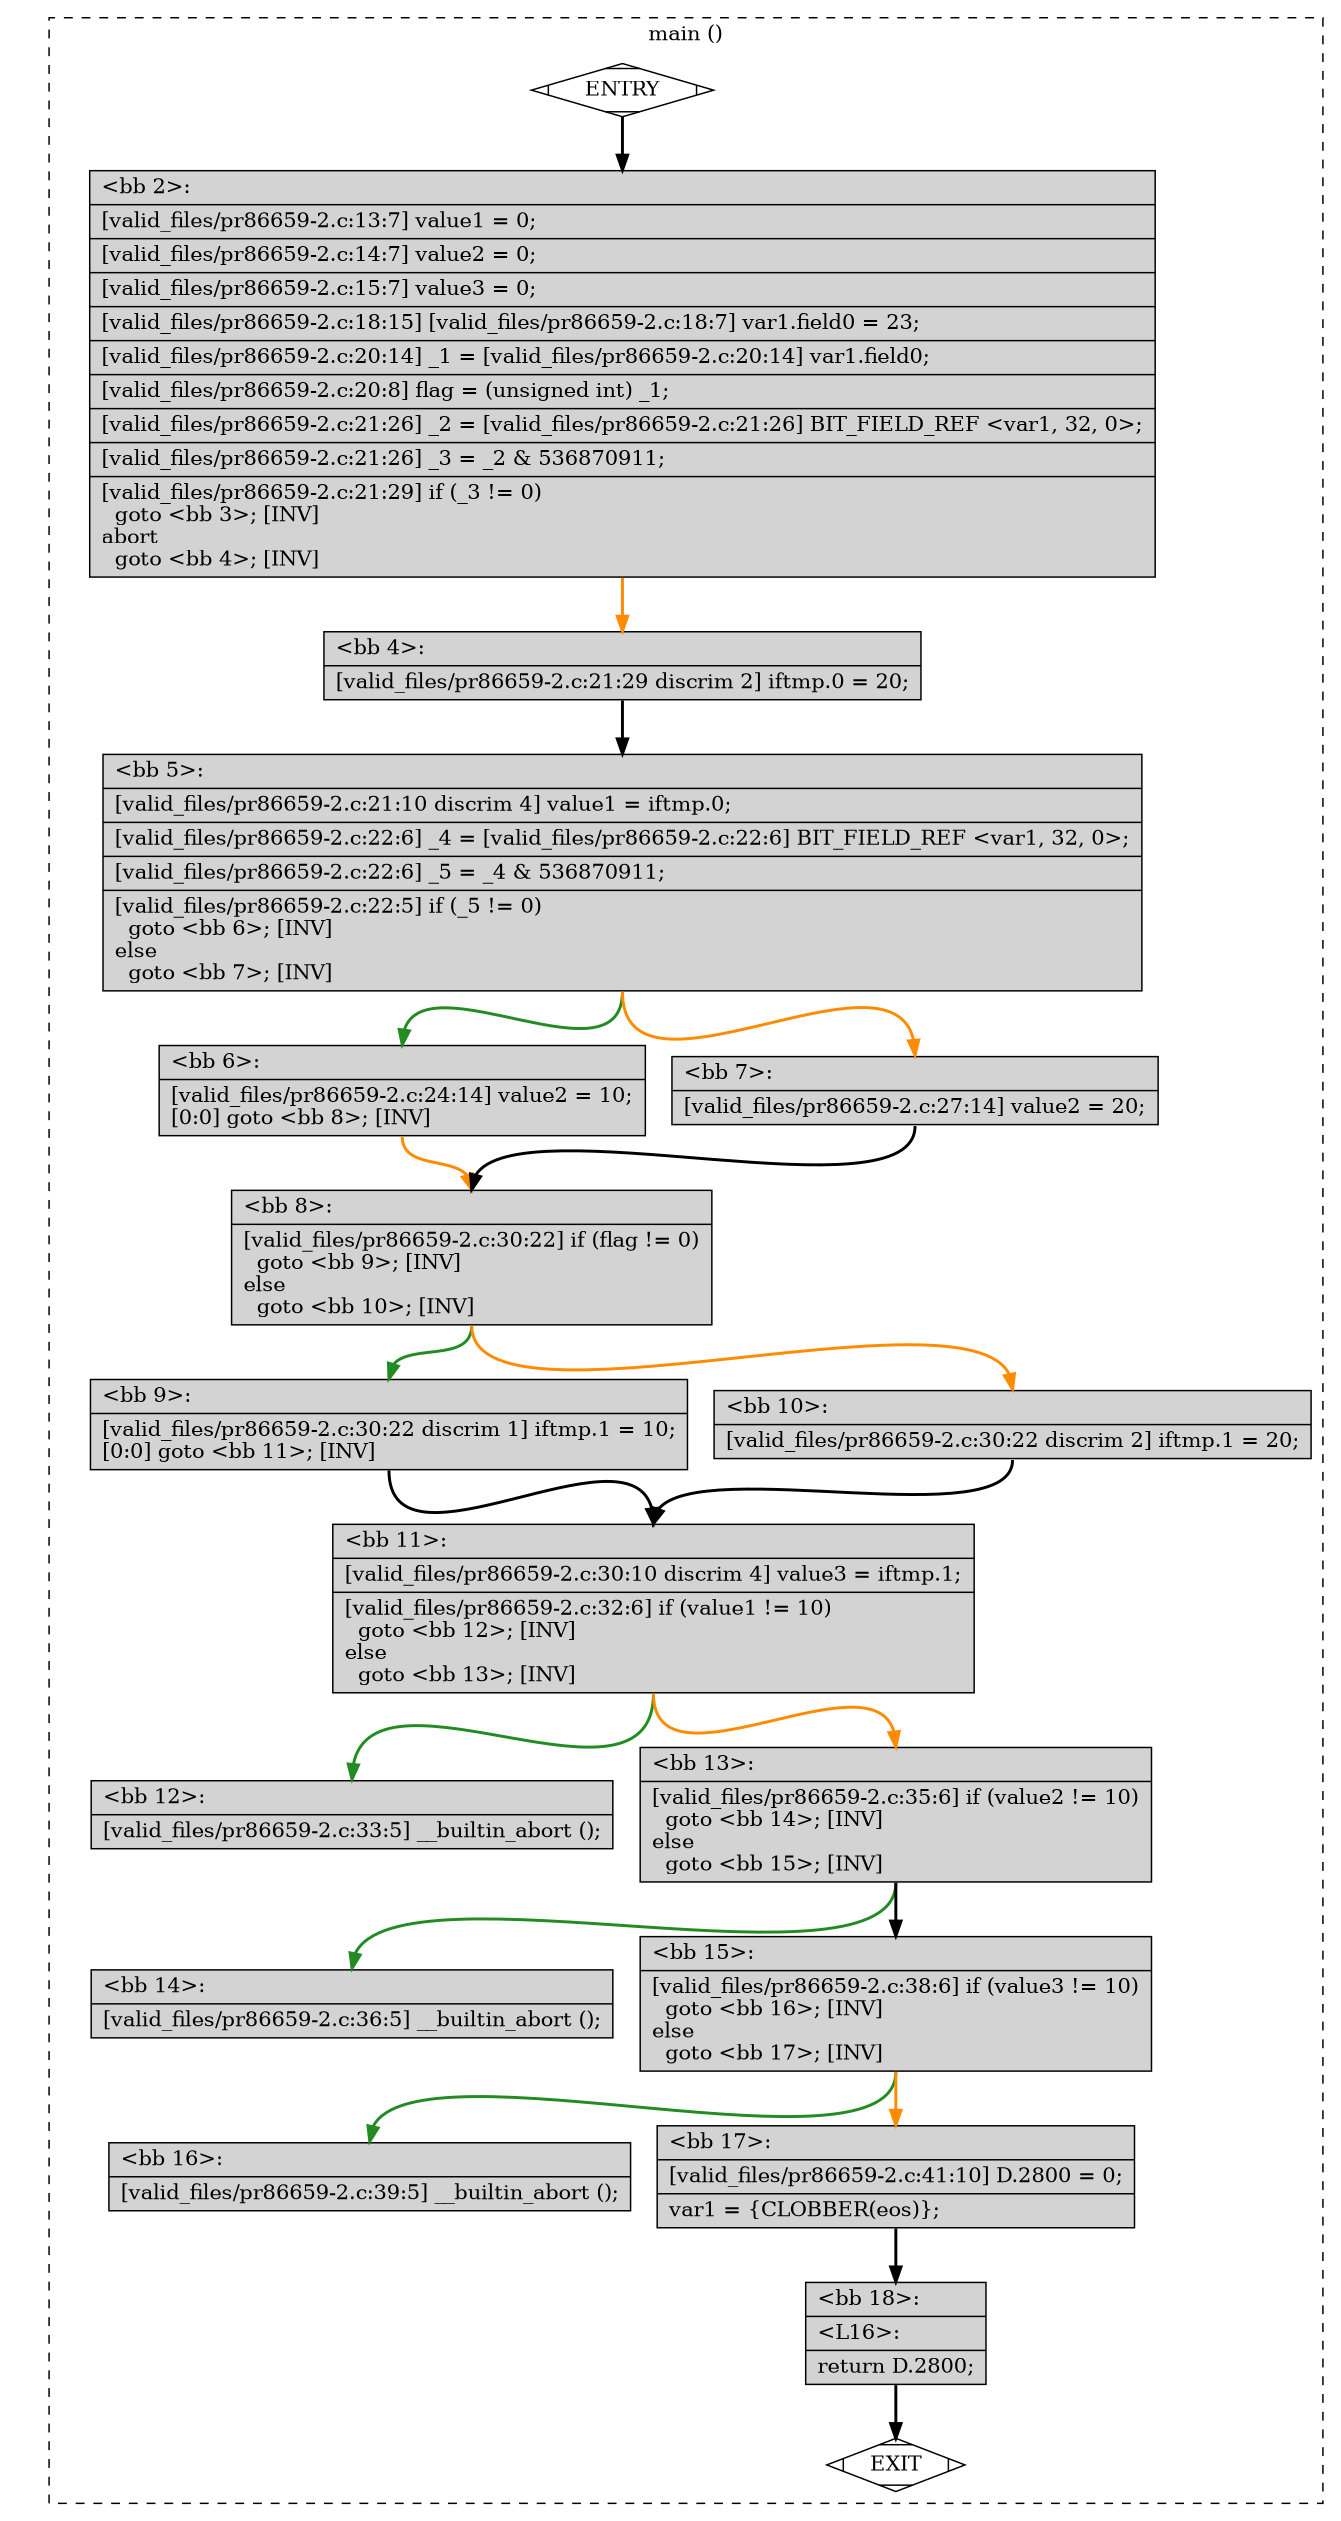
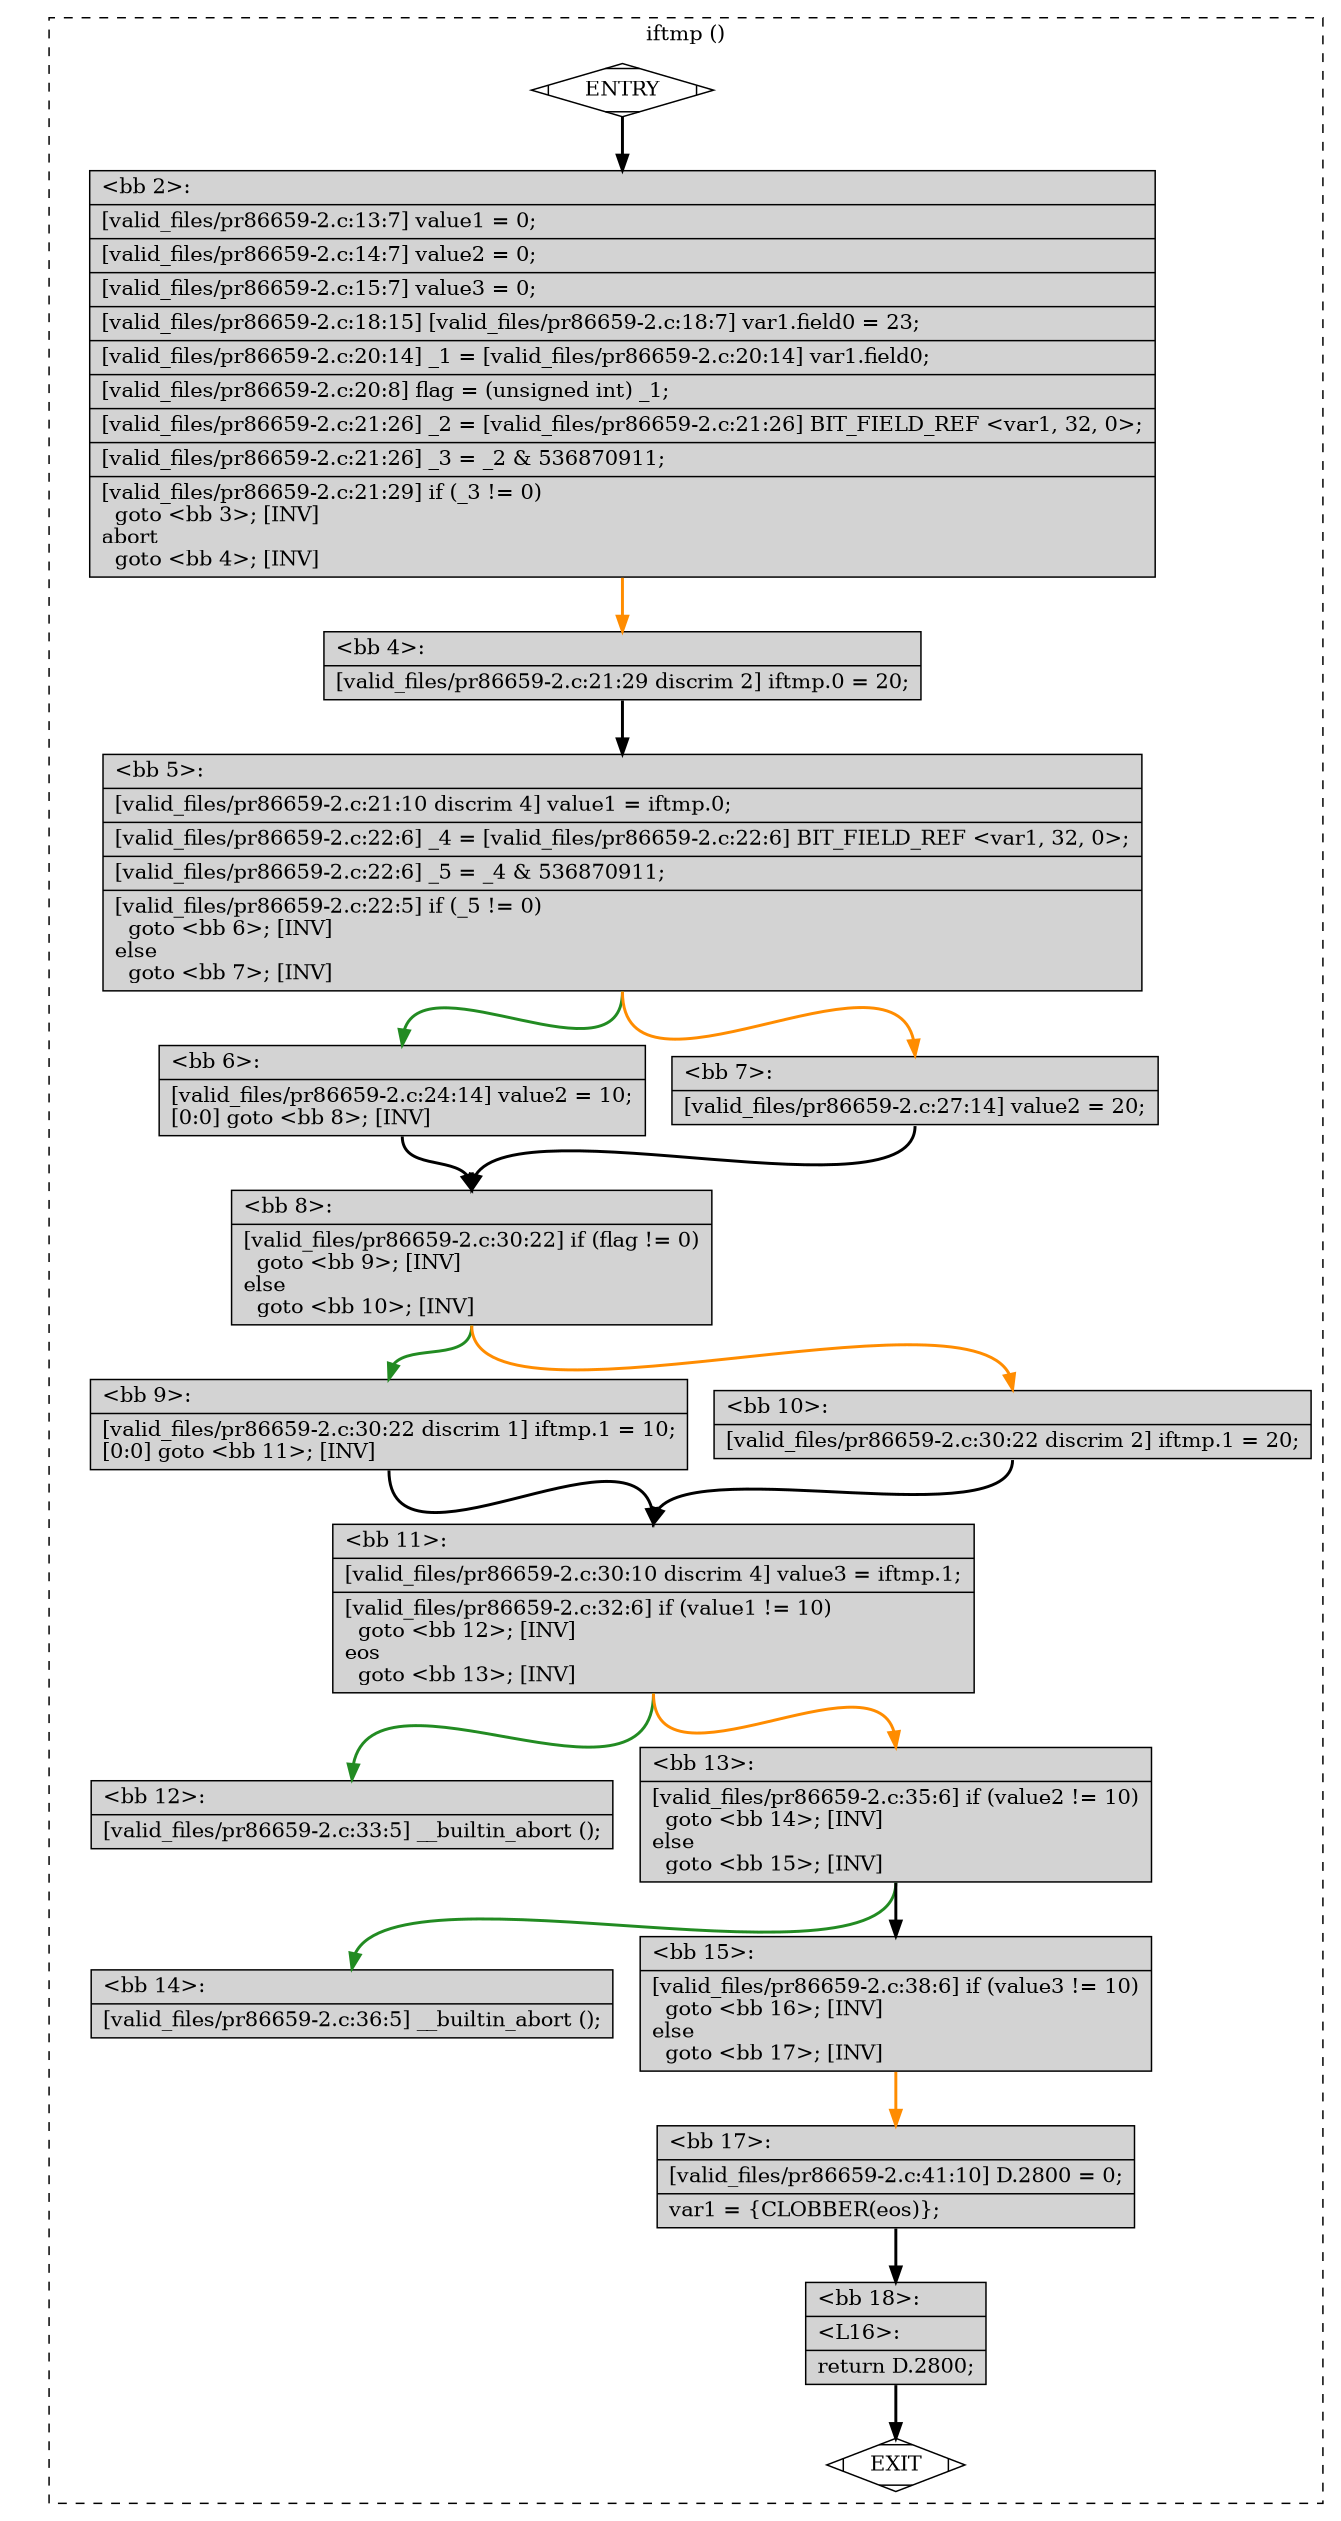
(686, 35) -> (686, 35)
(430, 1161) -> (430, 1161)
(366, 1653) -> (363, 1653)
(370, 2177) -> none
